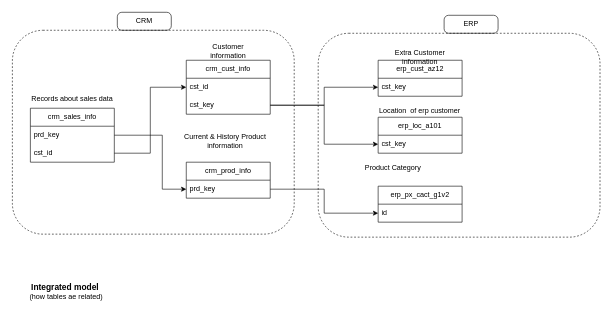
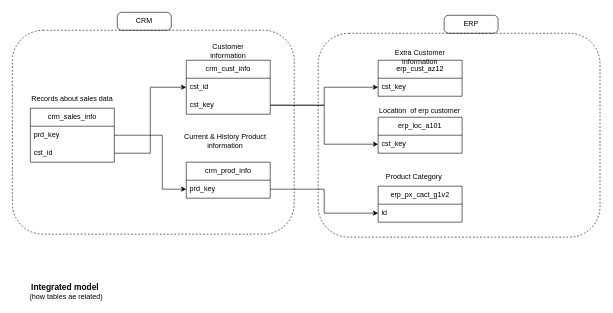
(393, 168) -> (414, 177)
